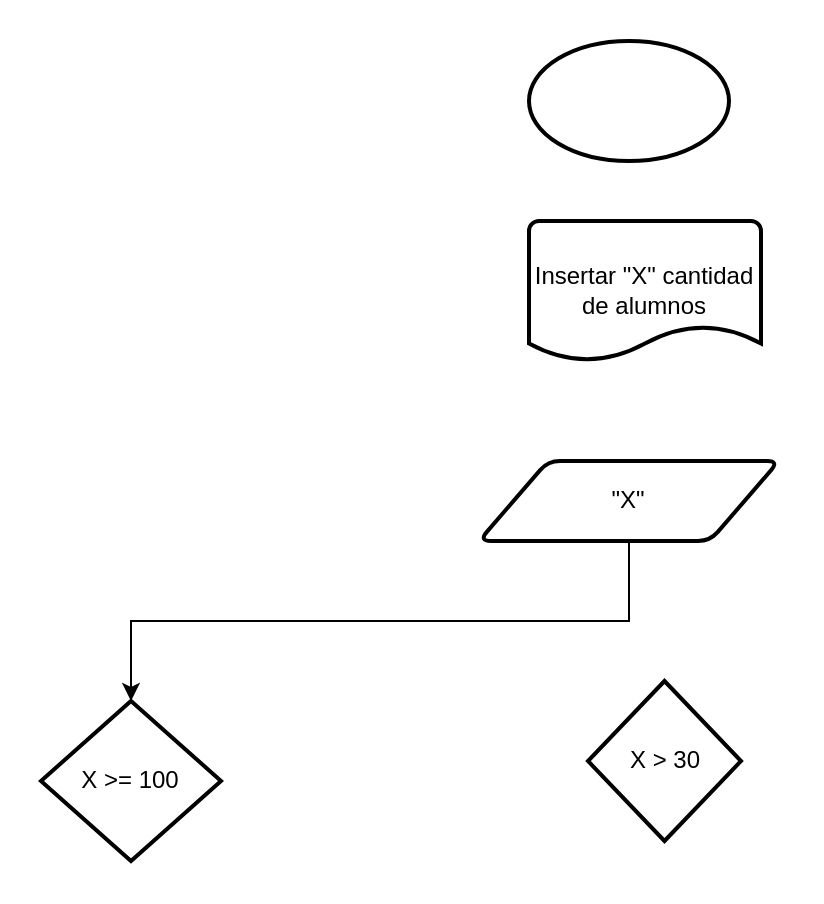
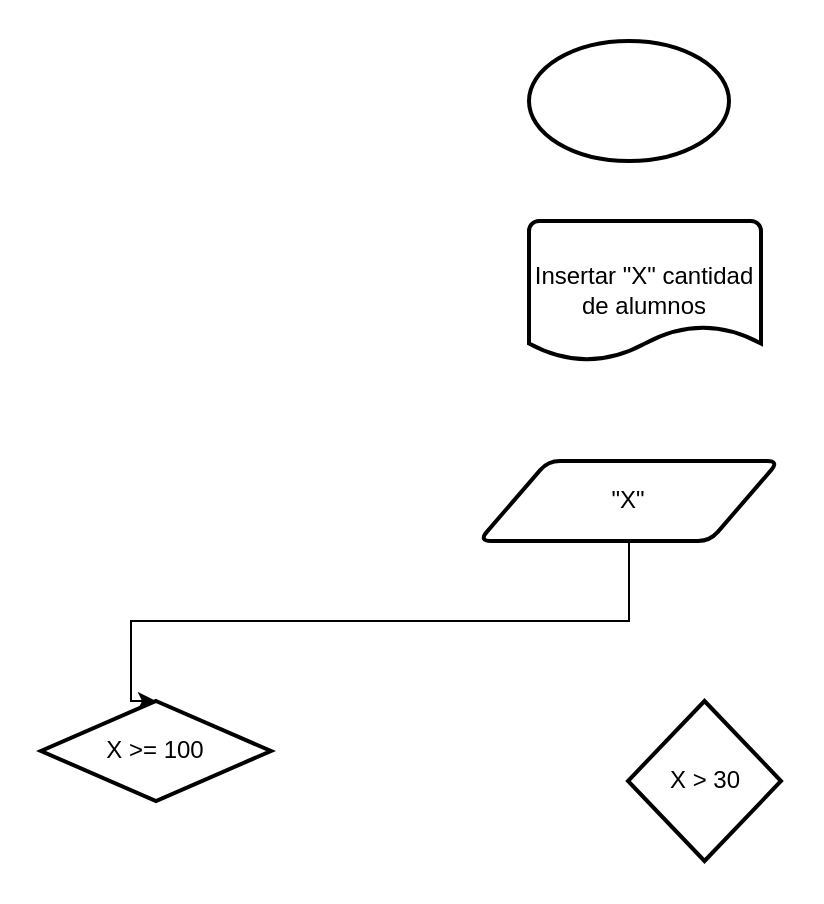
(665, 761) -> (705, 781)
(131, 781) -> (156, 751)
